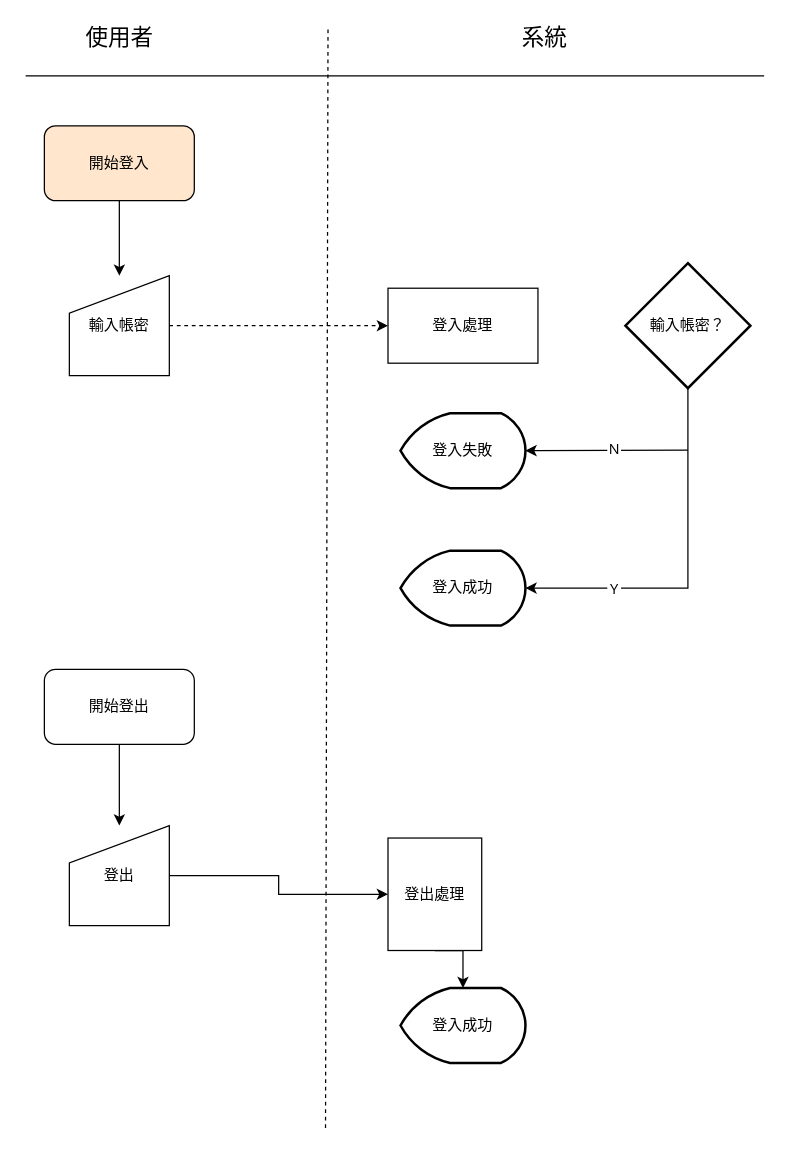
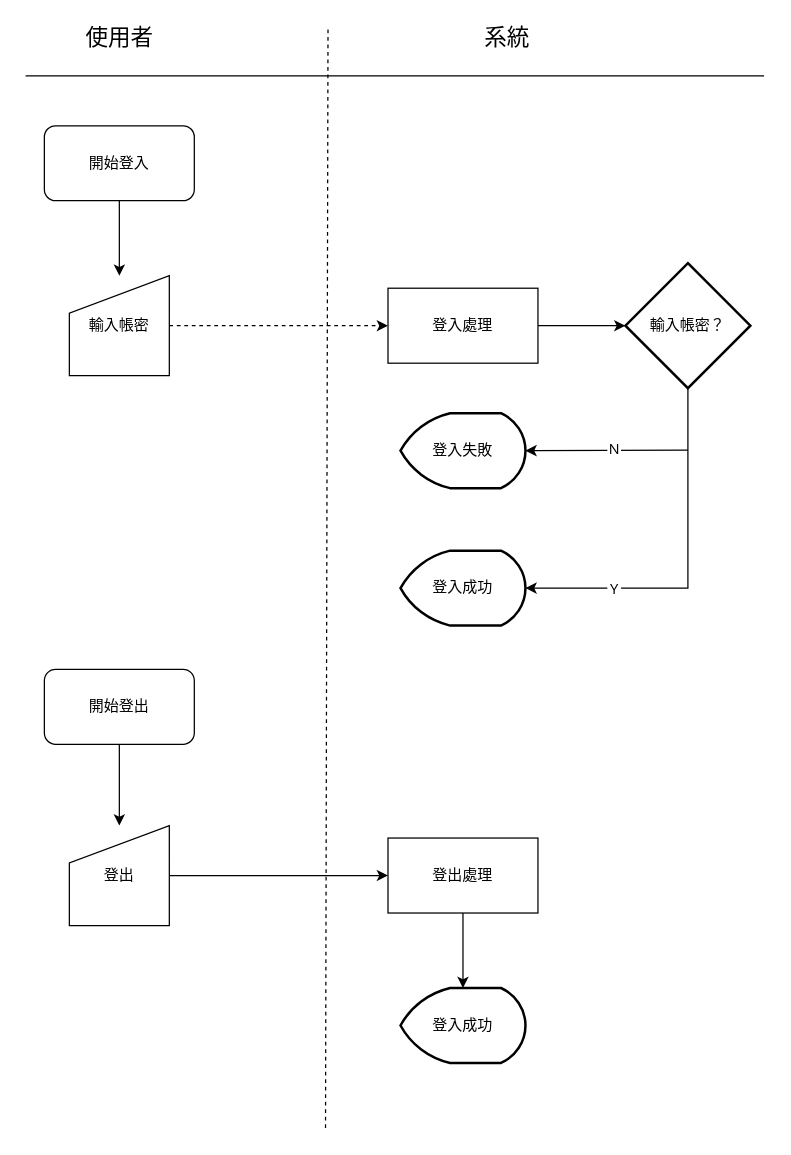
(544, 38) -> (507, 38)
(119, 163) -> (119, 163)
none -> (577, 326)
(435, 894) -> (463, 876)
